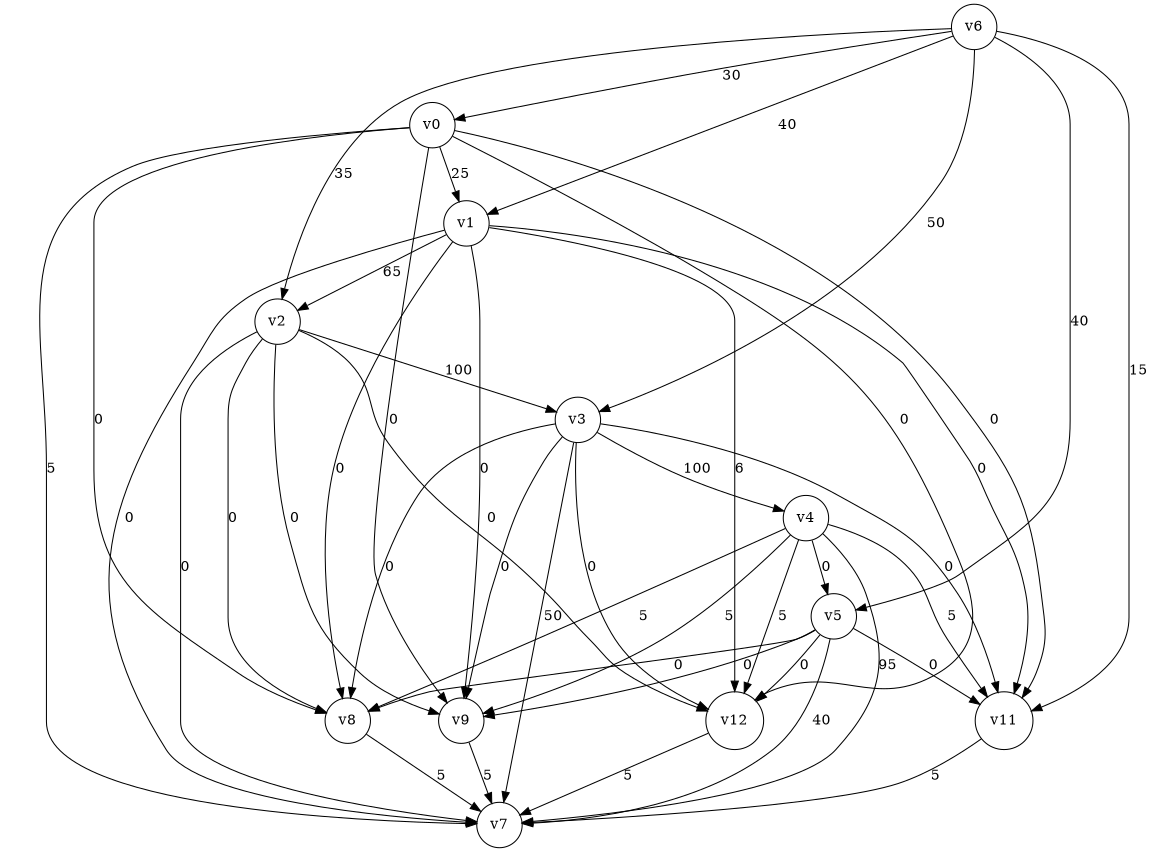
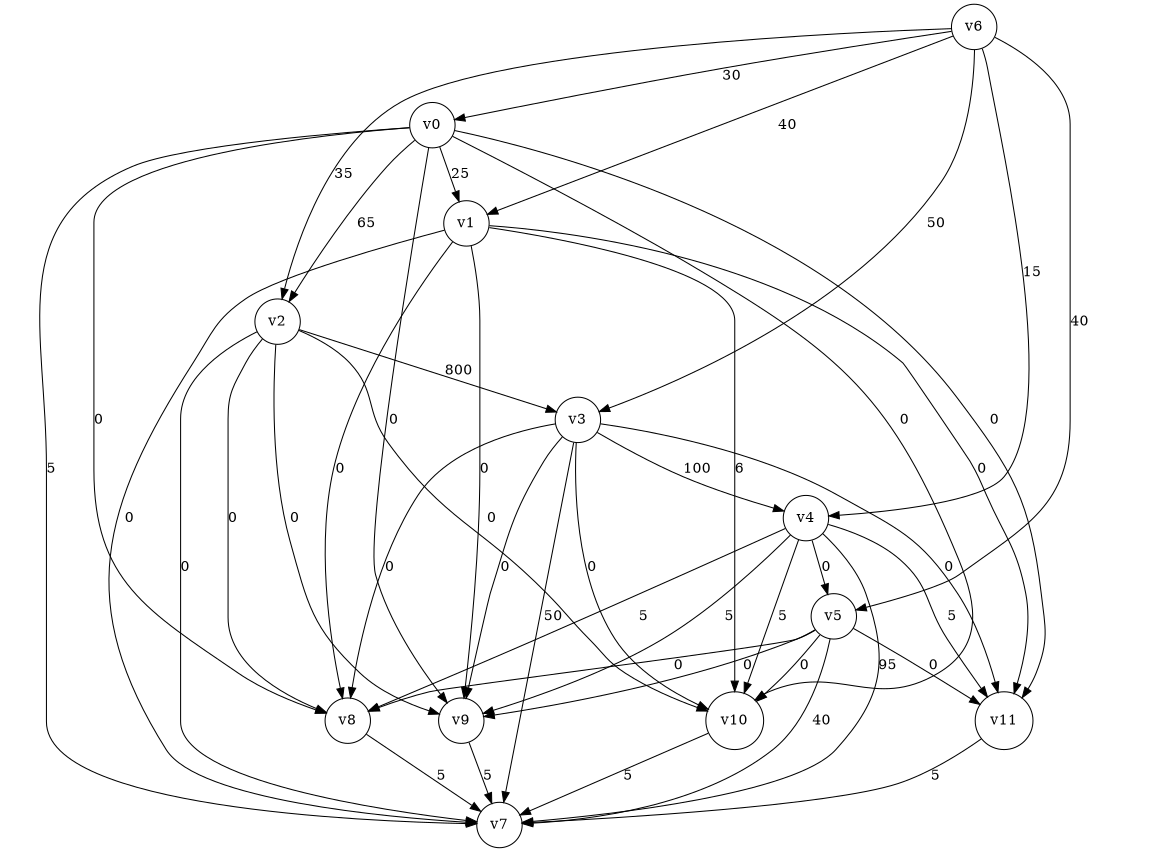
(377, 270) -> (350, 212)
(1129, 350) -> (1028, 349)
(459, 371) -> (459, 371)
(735, 721) -> (735, 721)
